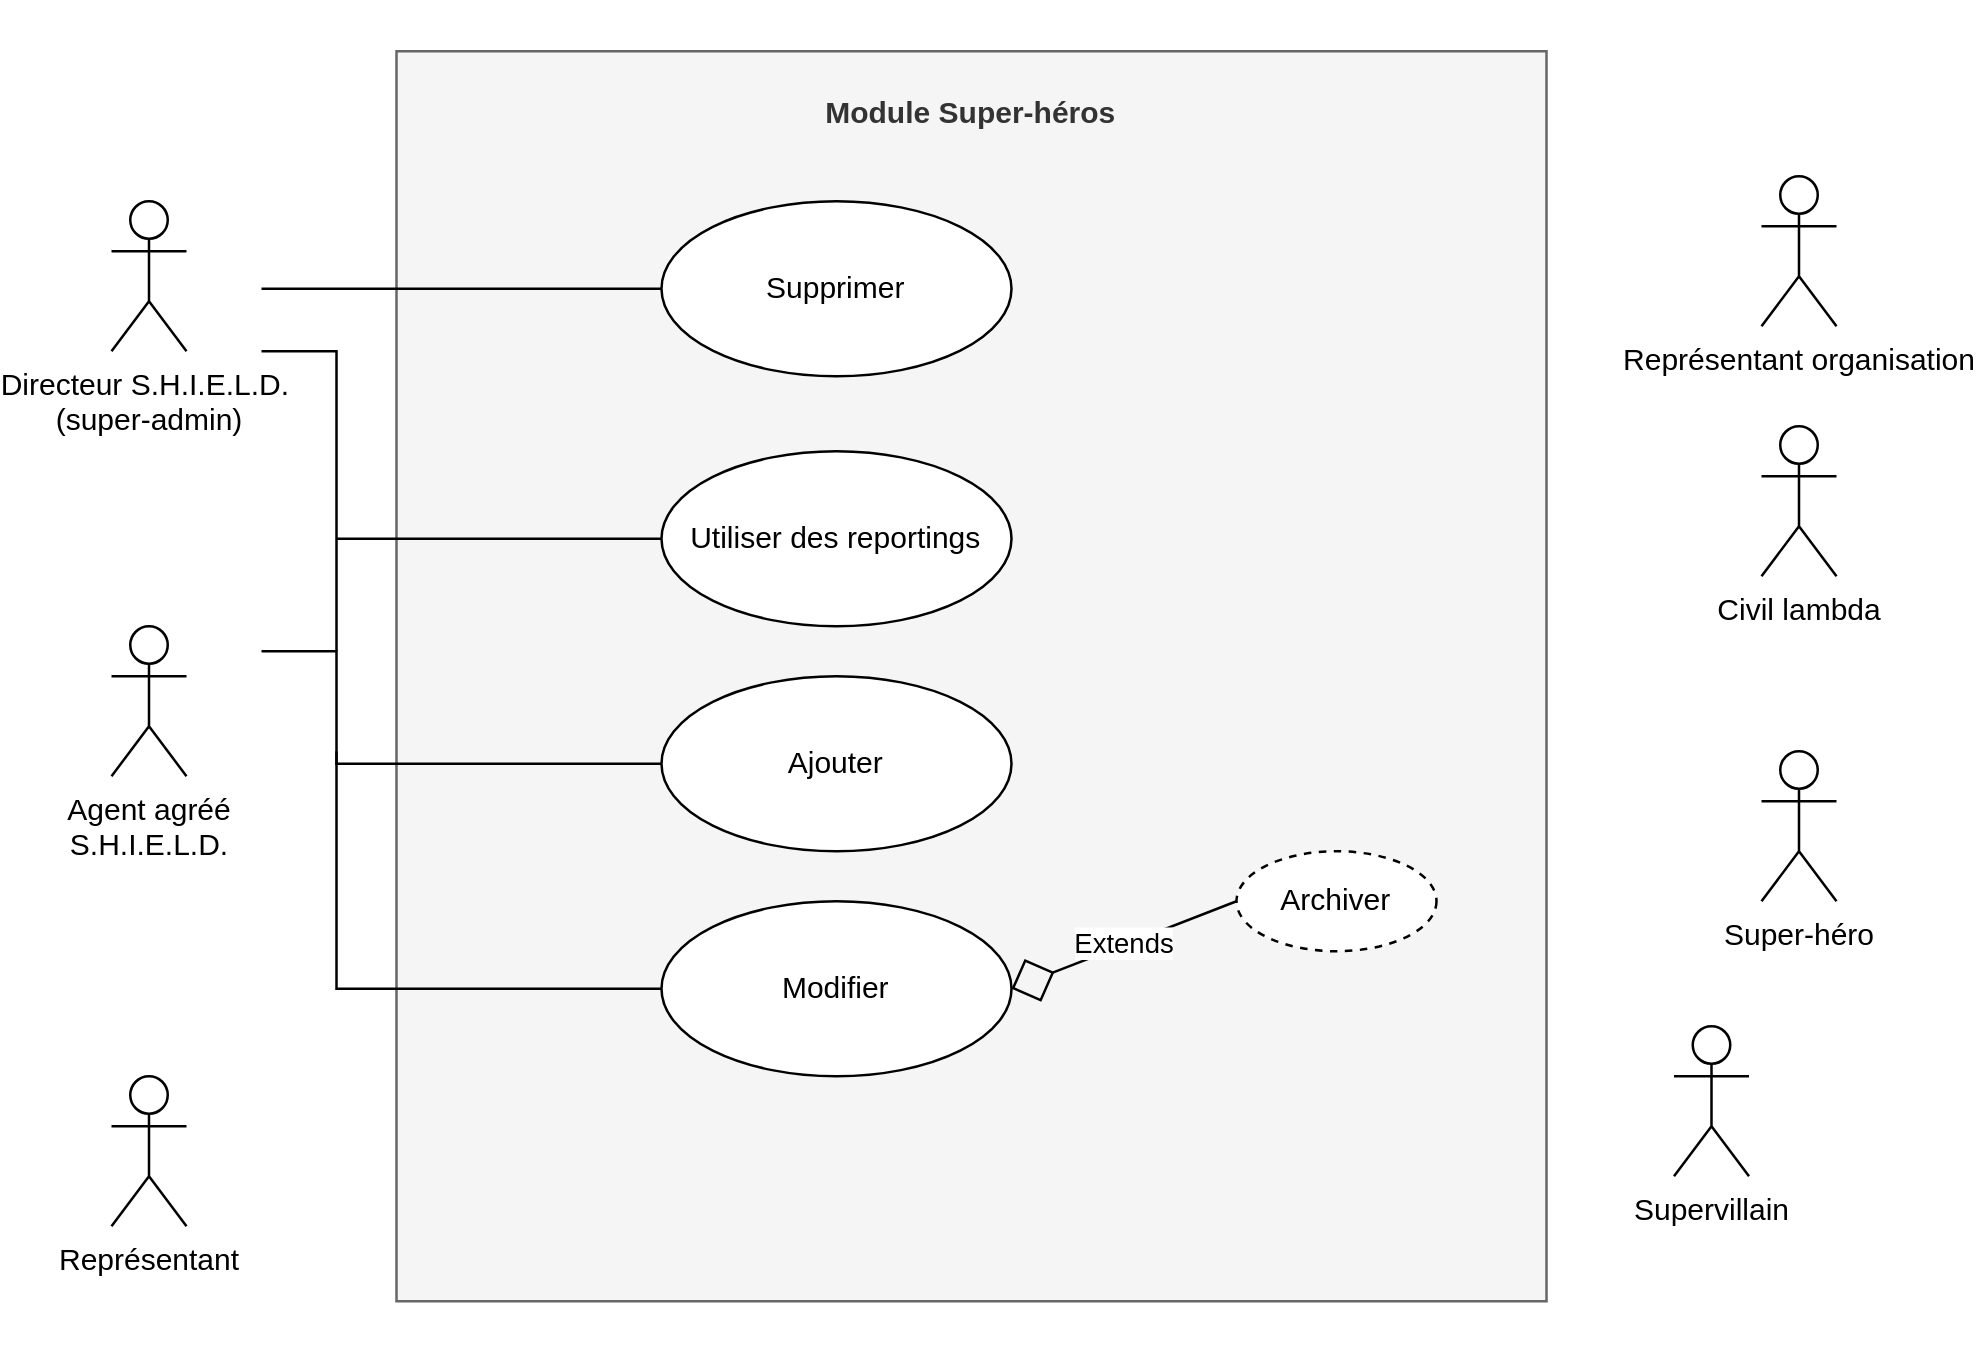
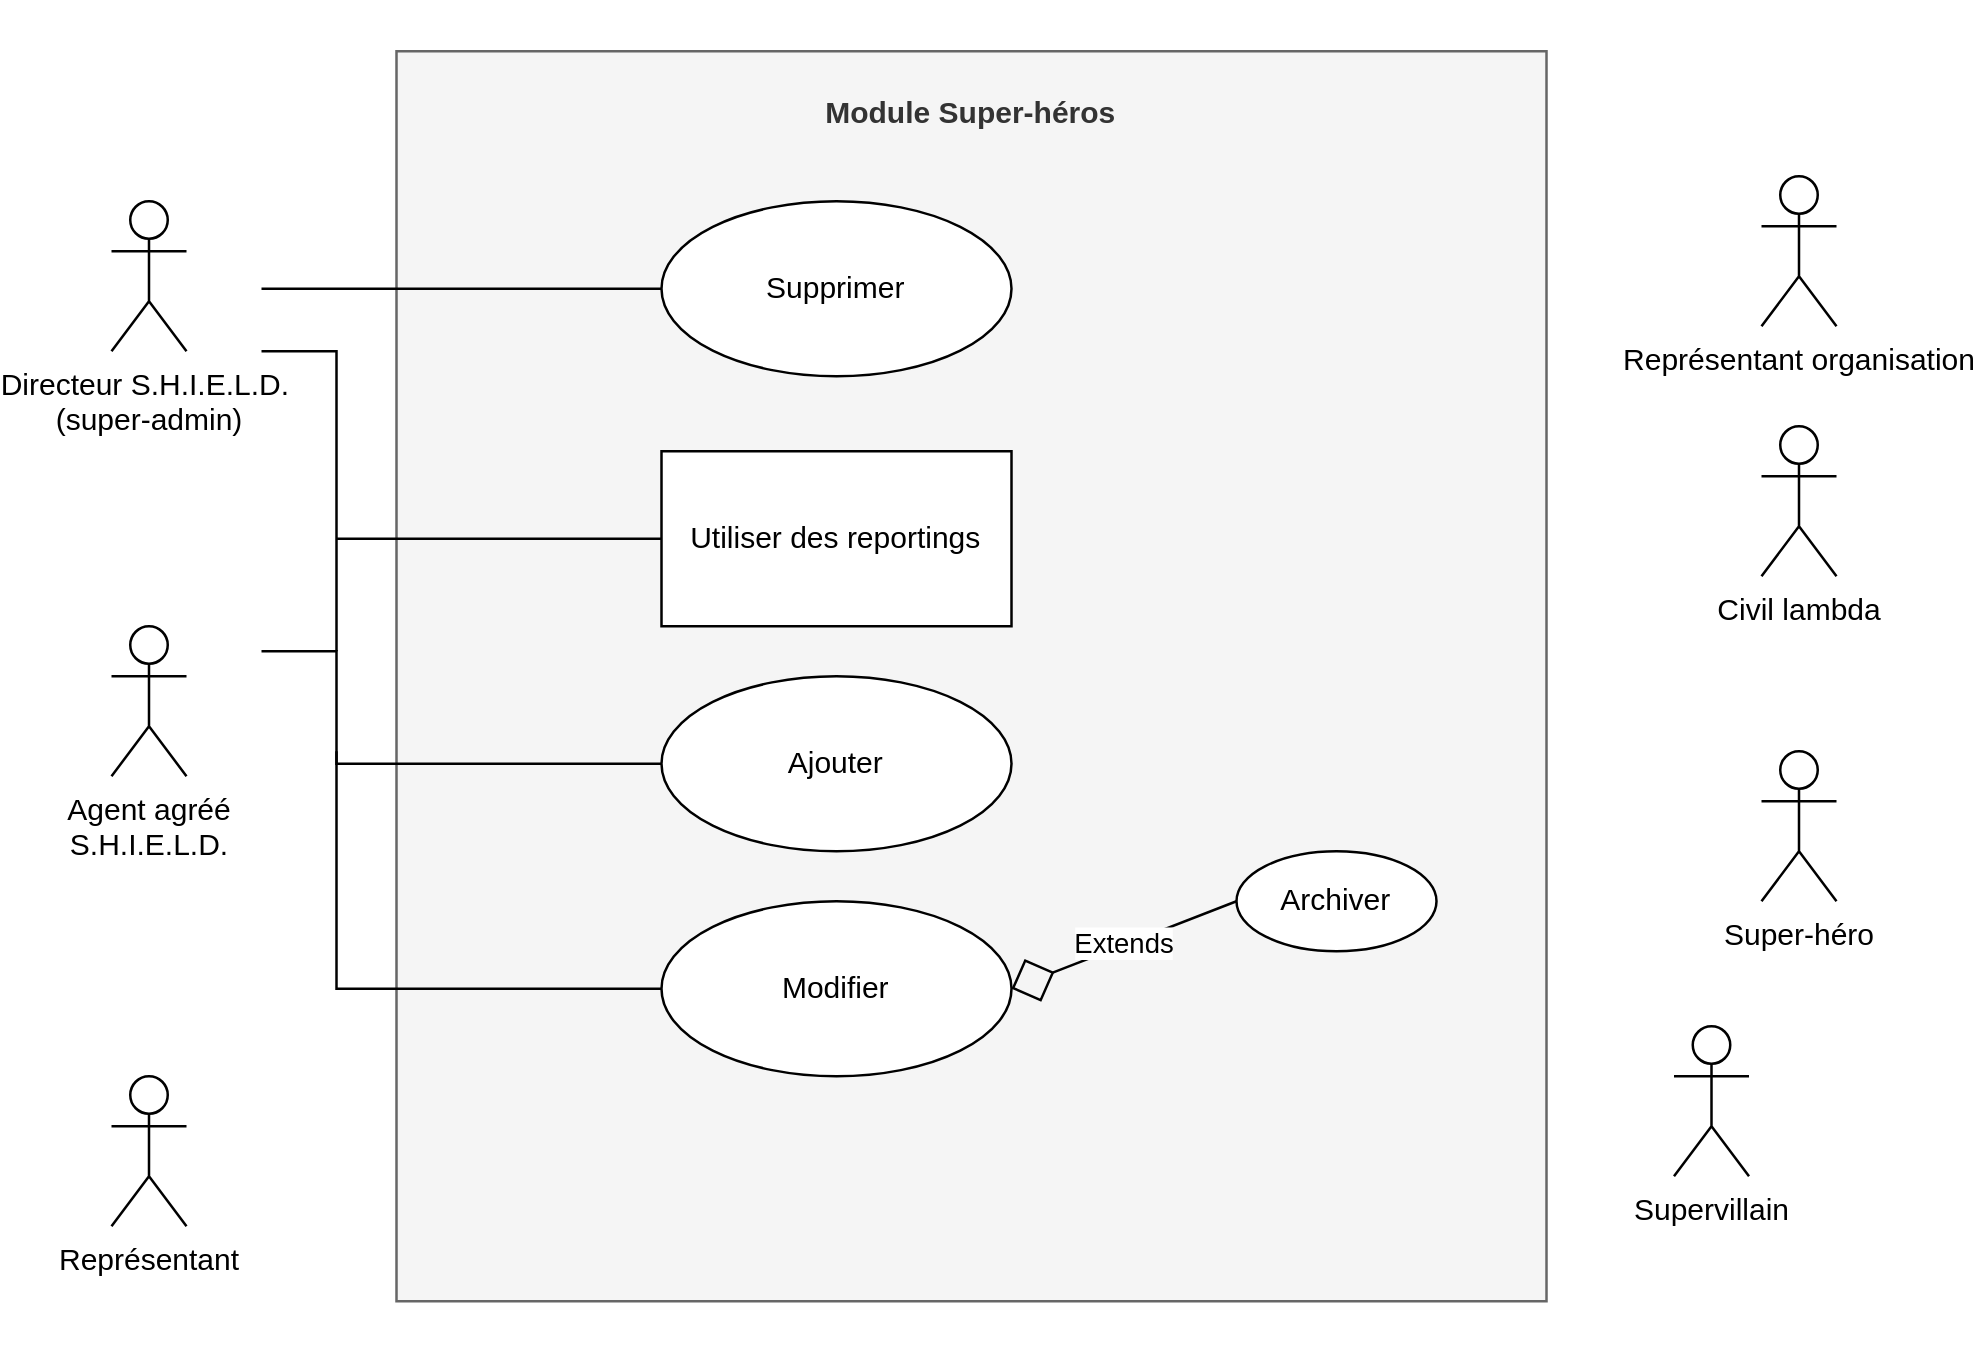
(836, 539) -> (836, 539)
(1336, 901) -> (1336, 901)
